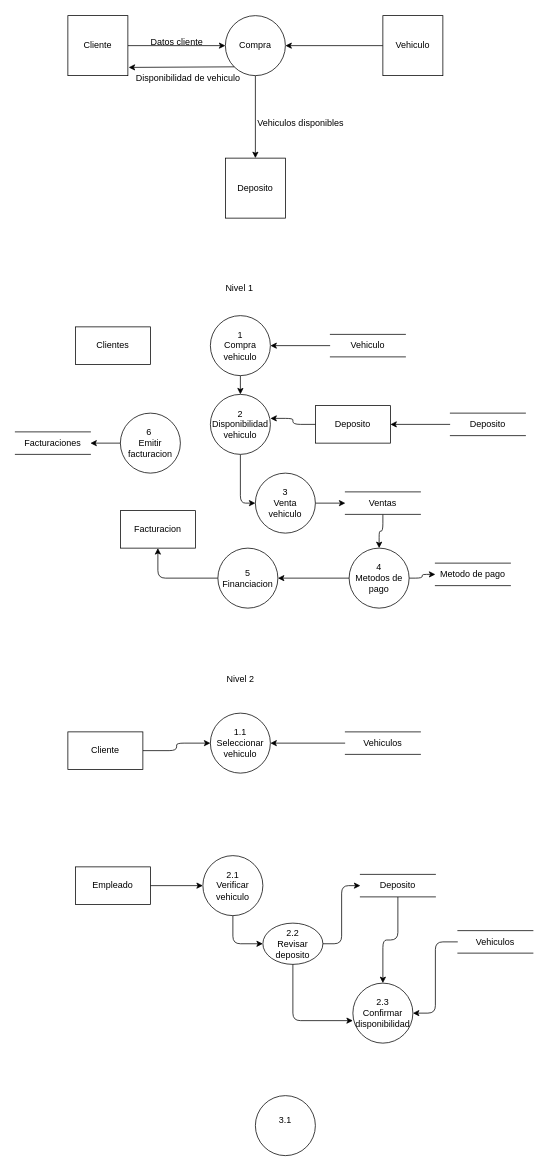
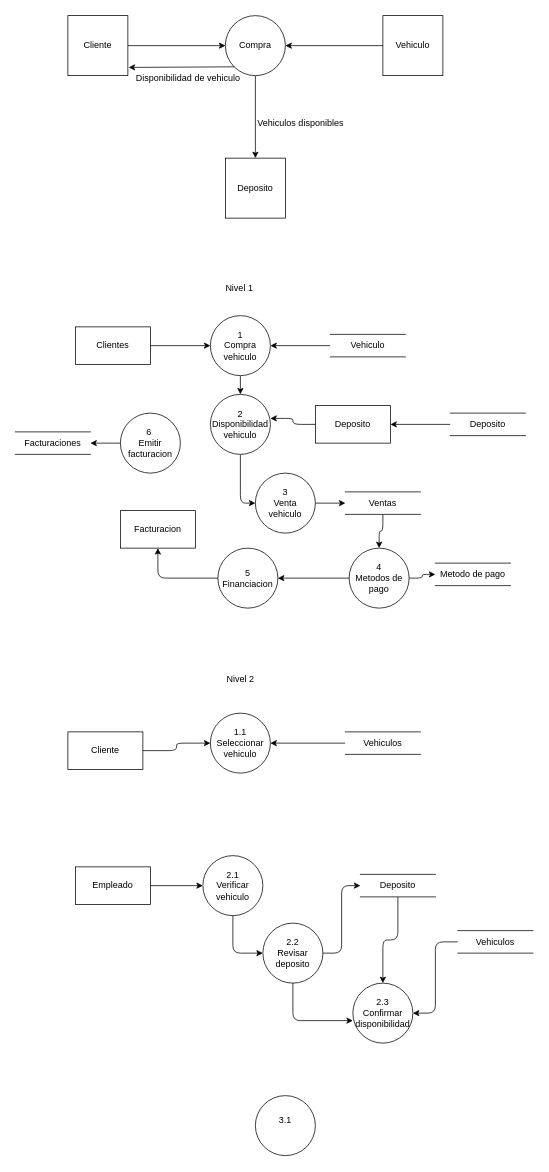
(177, 42) -> none
none -> (177, 345)
(293, 944) -> (293, 953)
